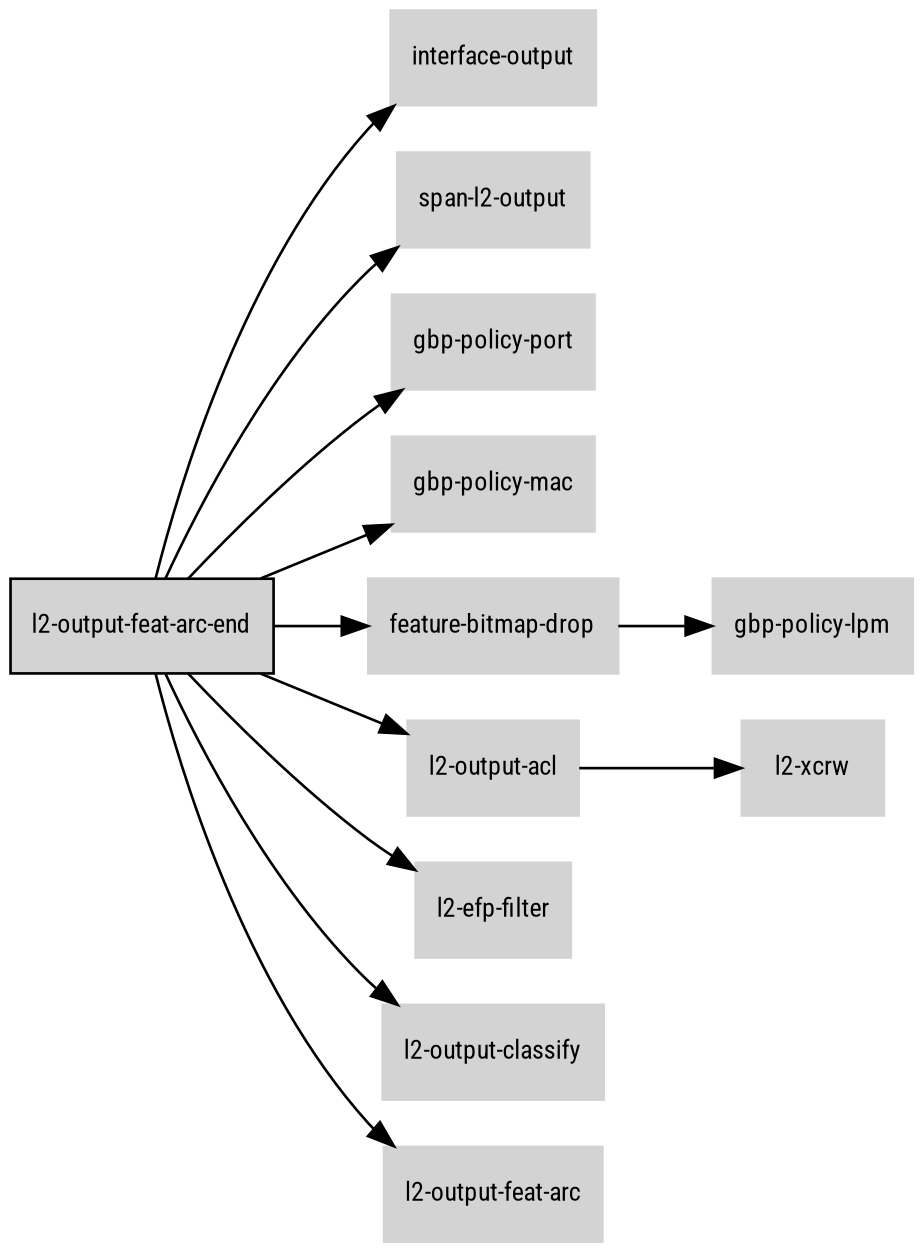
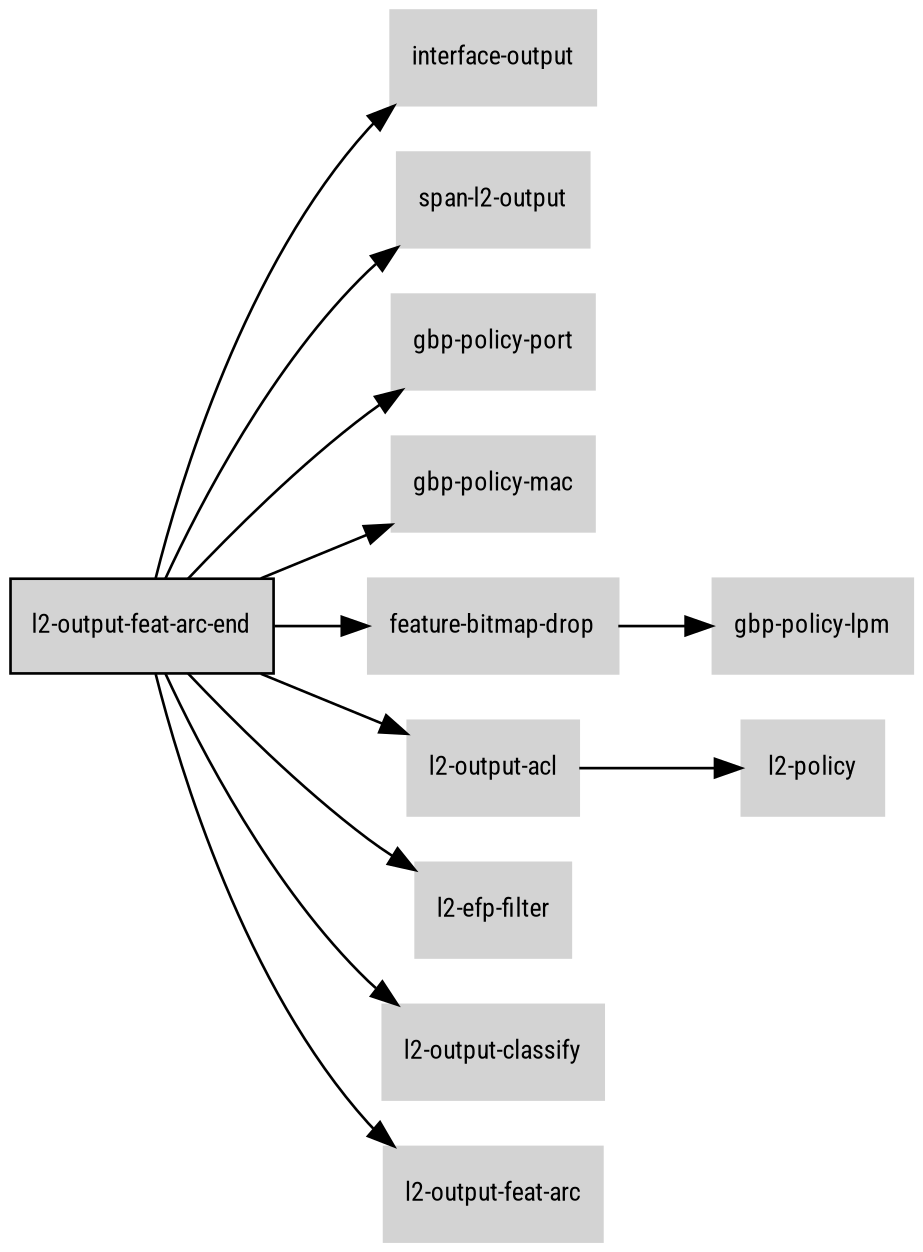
(813, 768) -> (813, 768)
